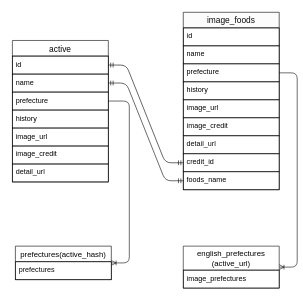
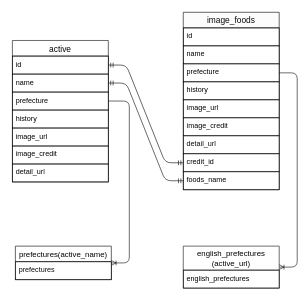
(63, 255) -> (63, 255)
(220, 278) -> (223, 278)
